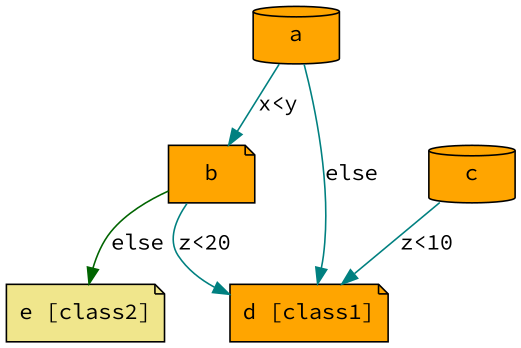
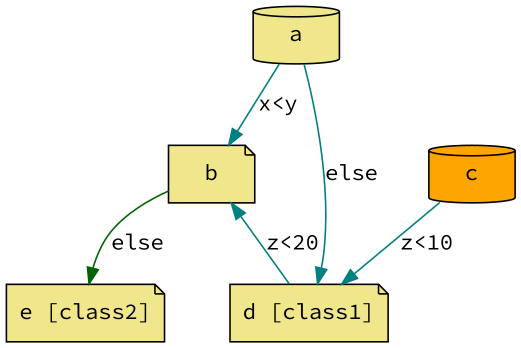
(296, 35) -> (296, 35)
(212, 174) -> (212, 174)
(176, 252) -> (265, 250)
(309, 313) -> (309, 313)
